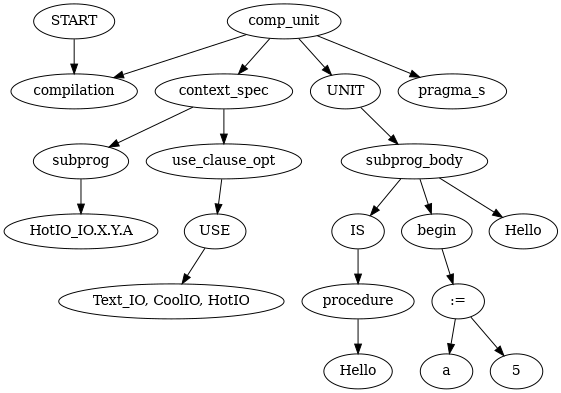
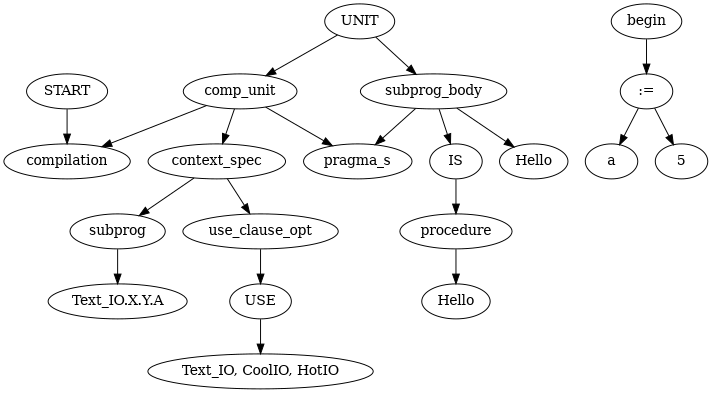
(312, 53) -> (306, 53)
(424, 192) -> (399, 123)
(81, 231) -> (118, 301)
